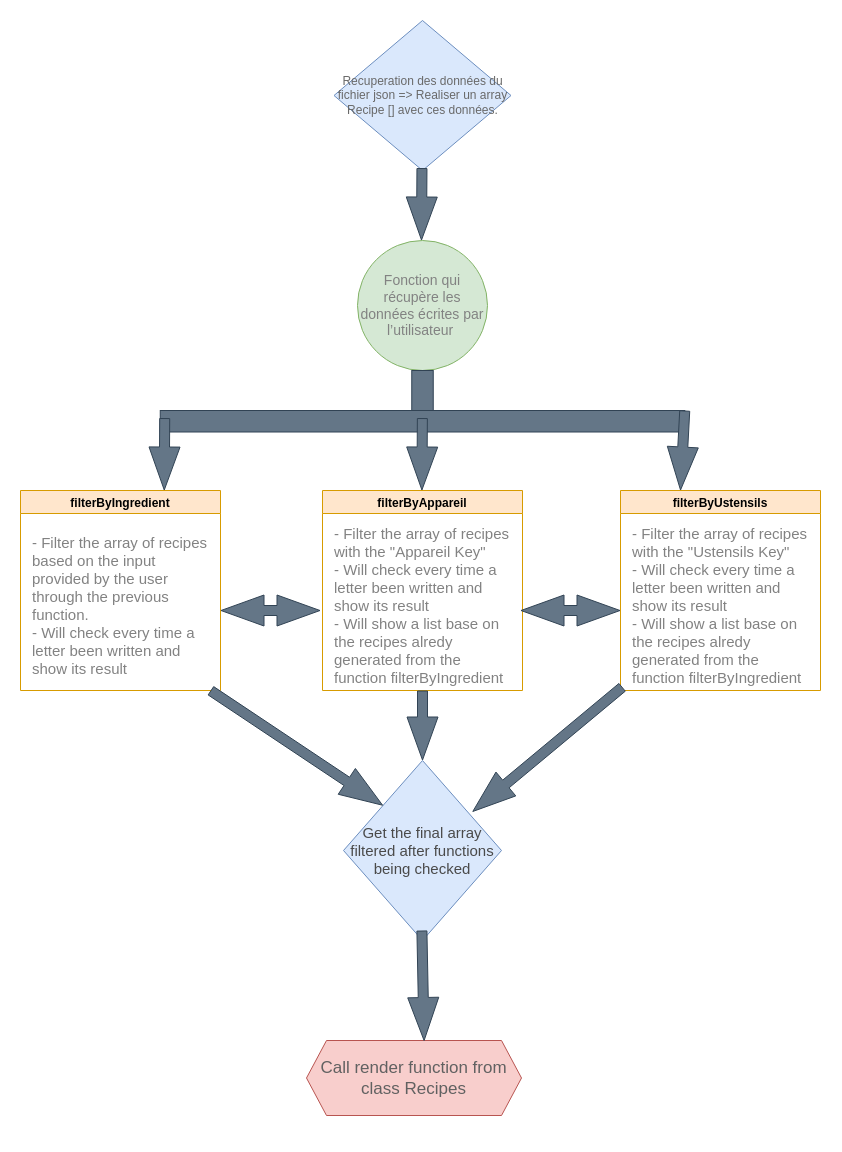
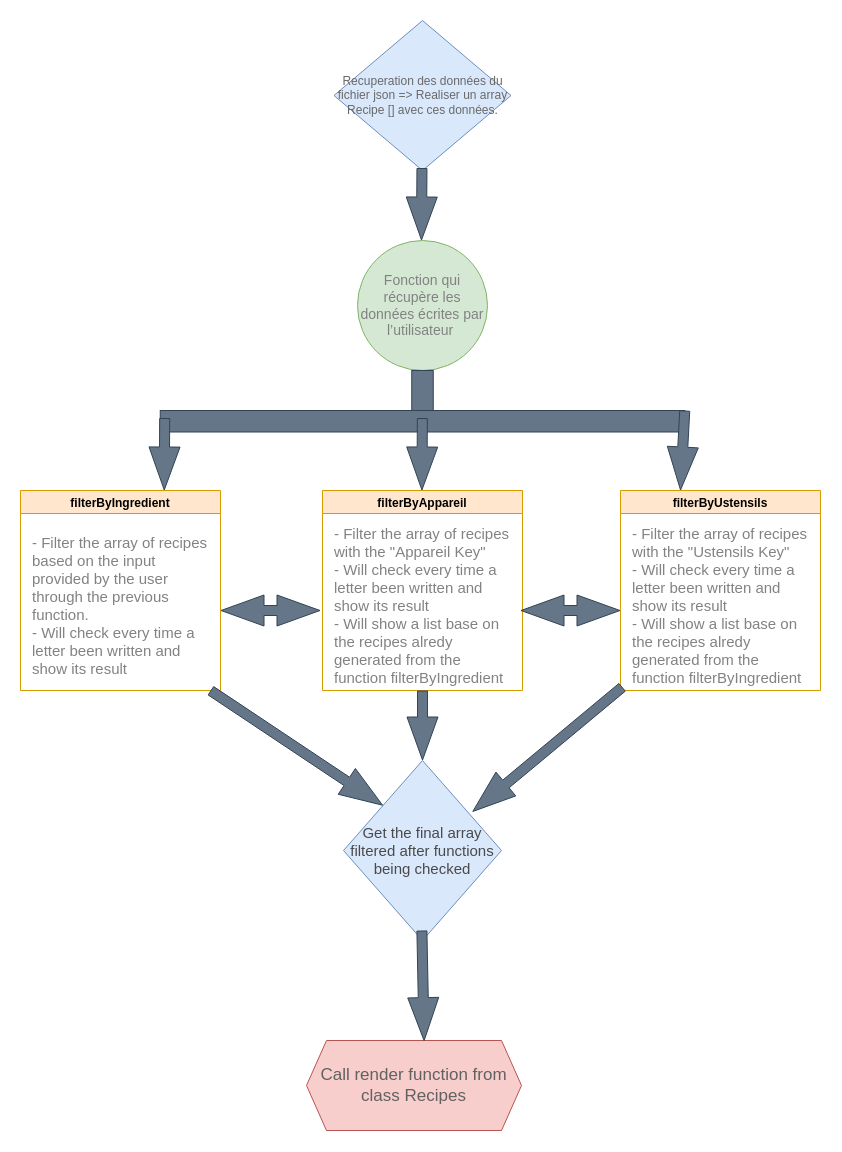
(414, 1078) -> (414, 1086)
